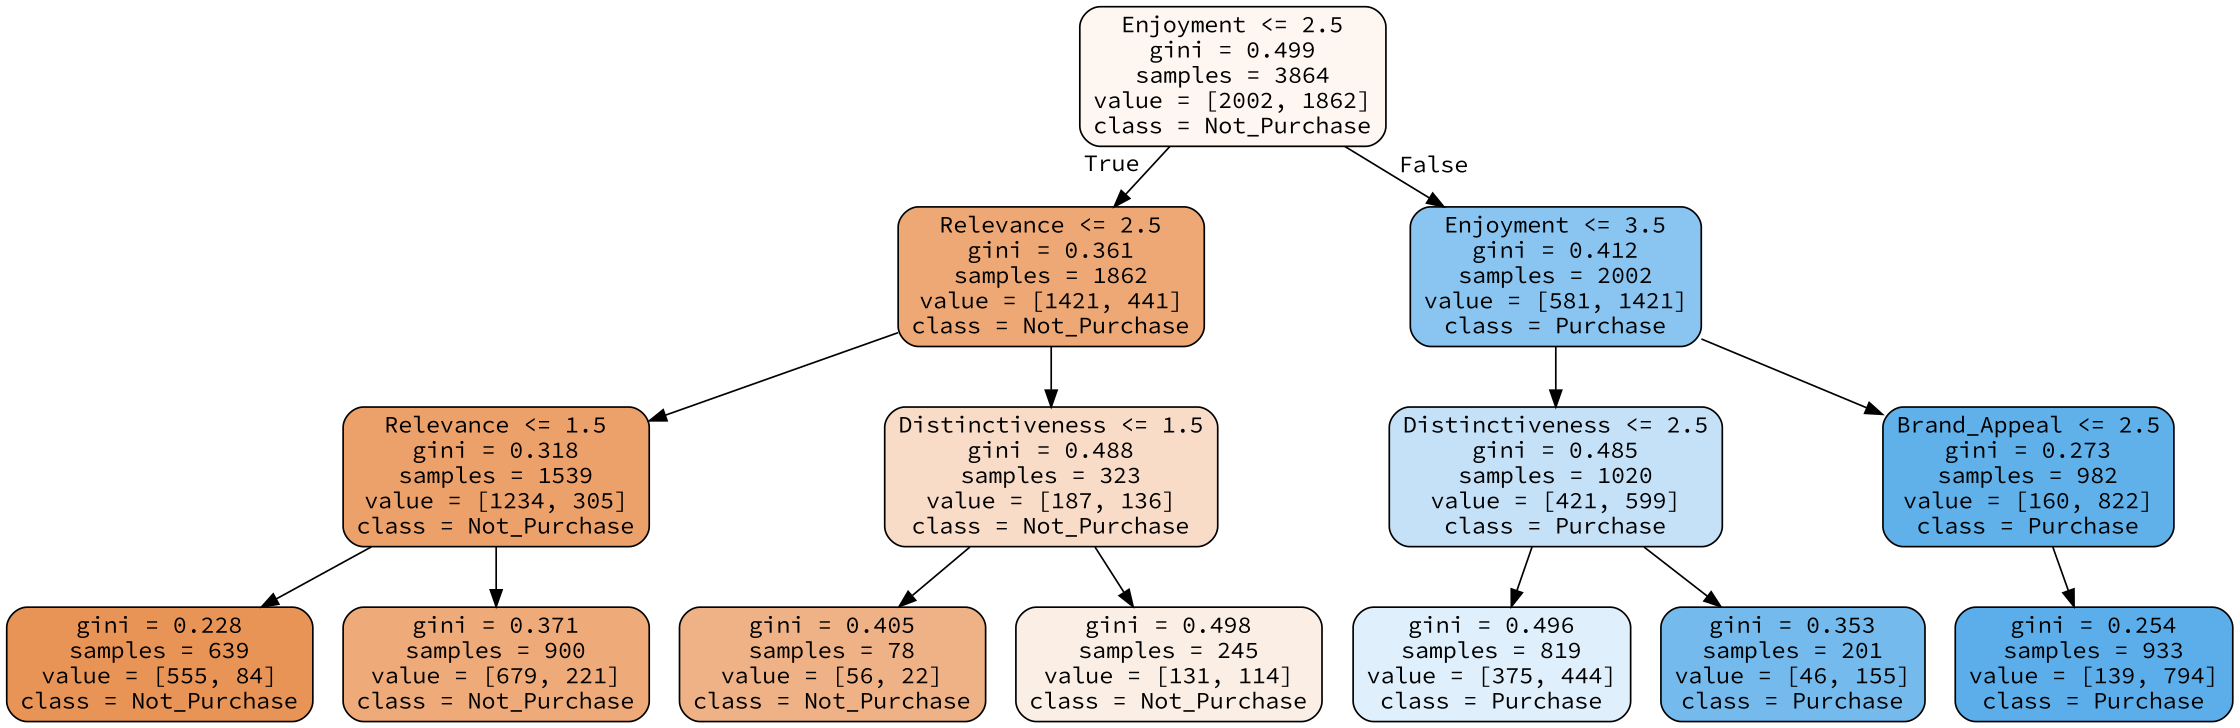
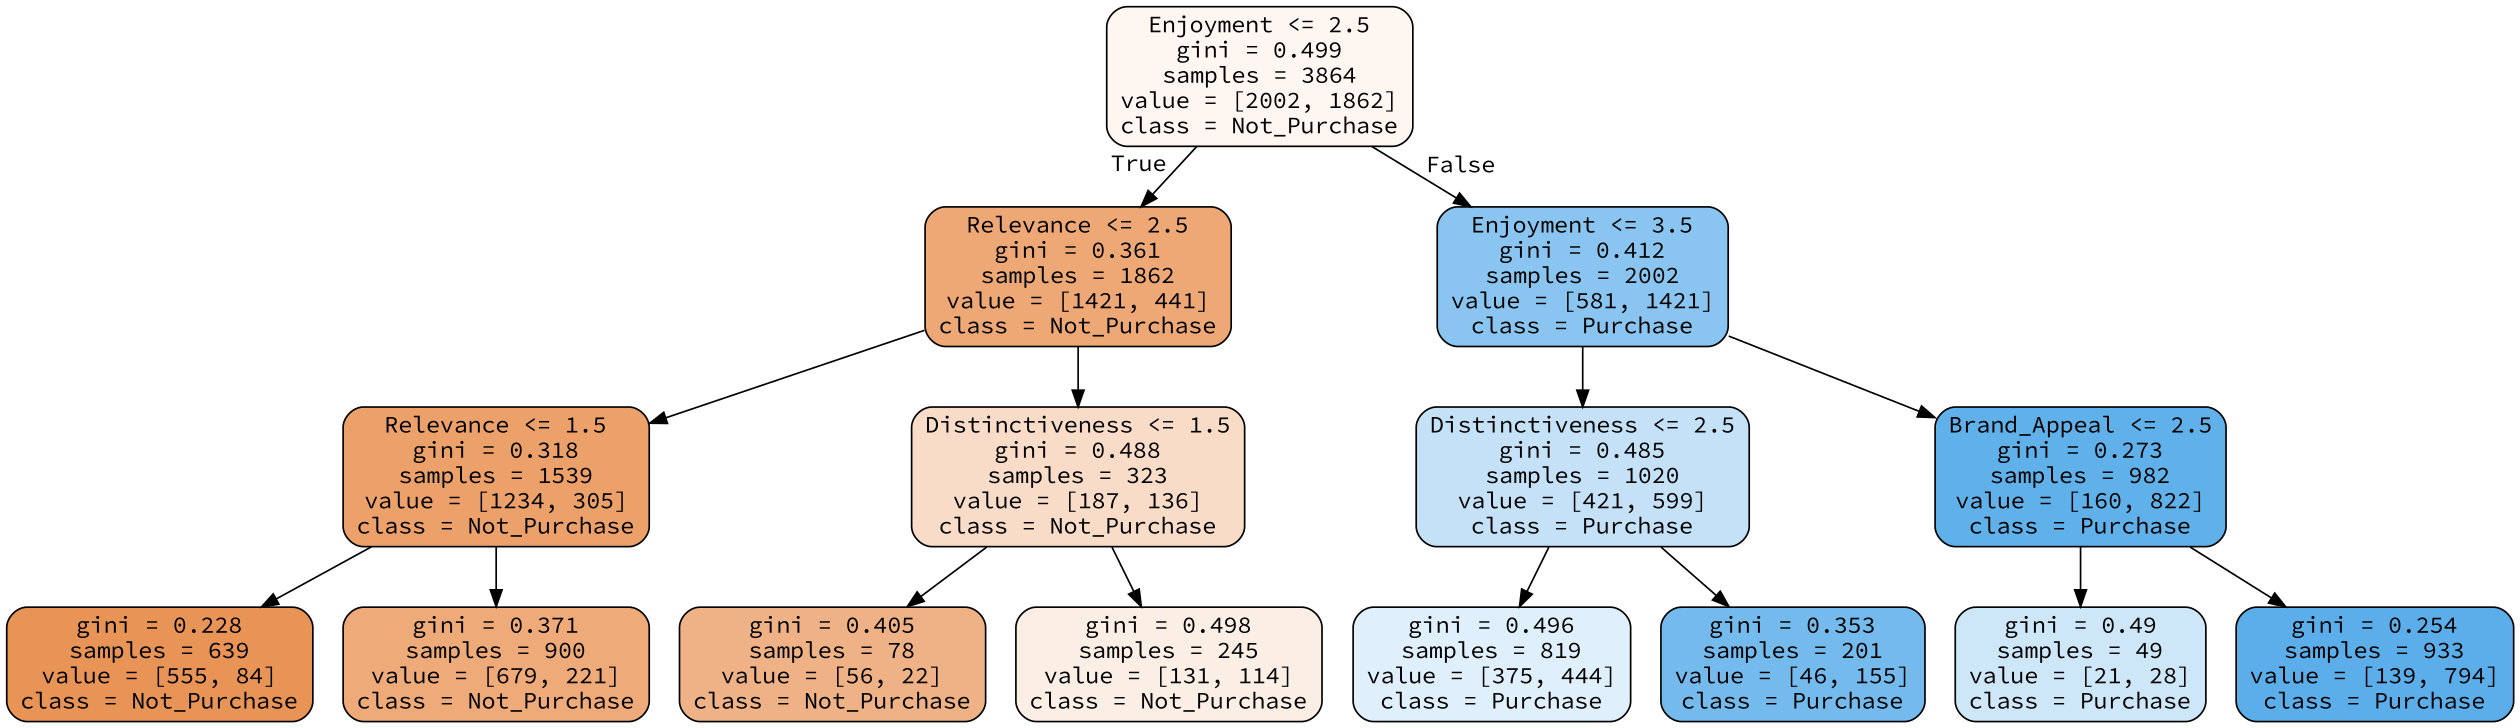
none -> (2081, 664)
